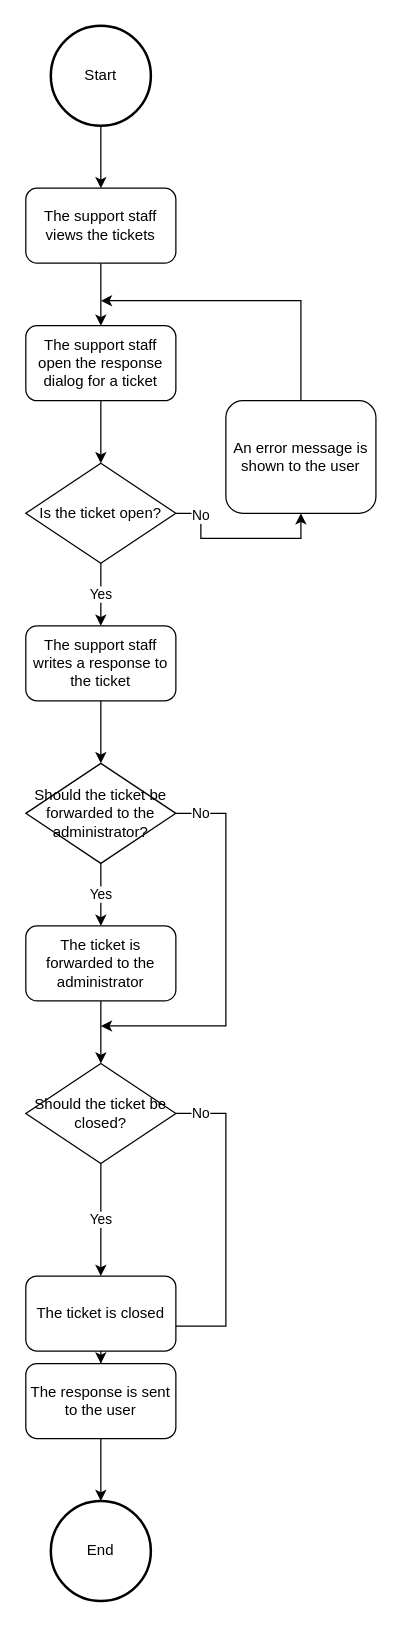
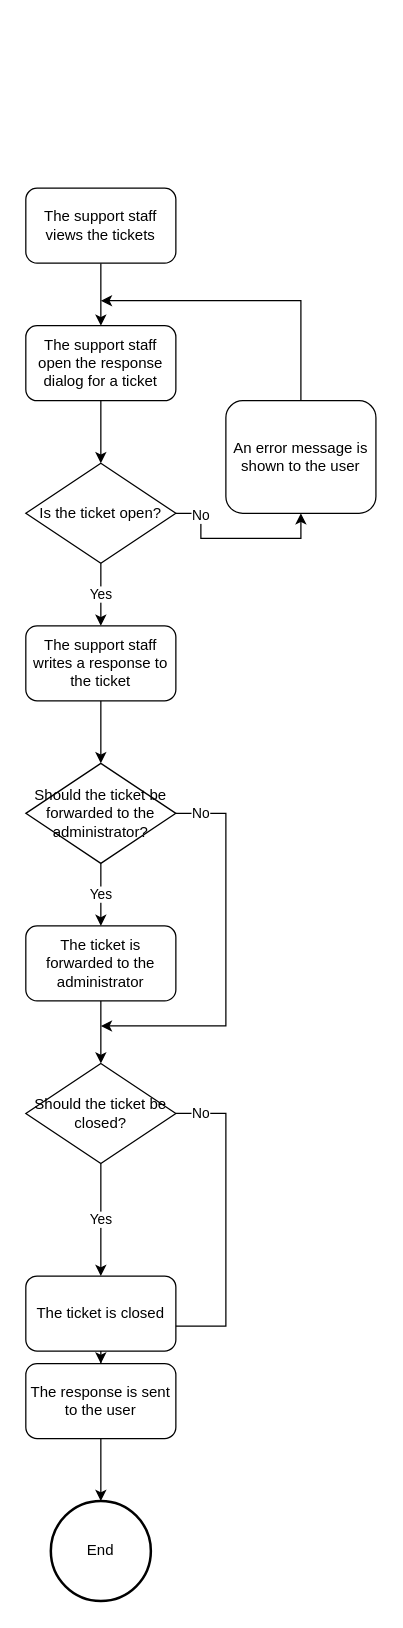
(101, 76) -> none
(101, 153) -> none
